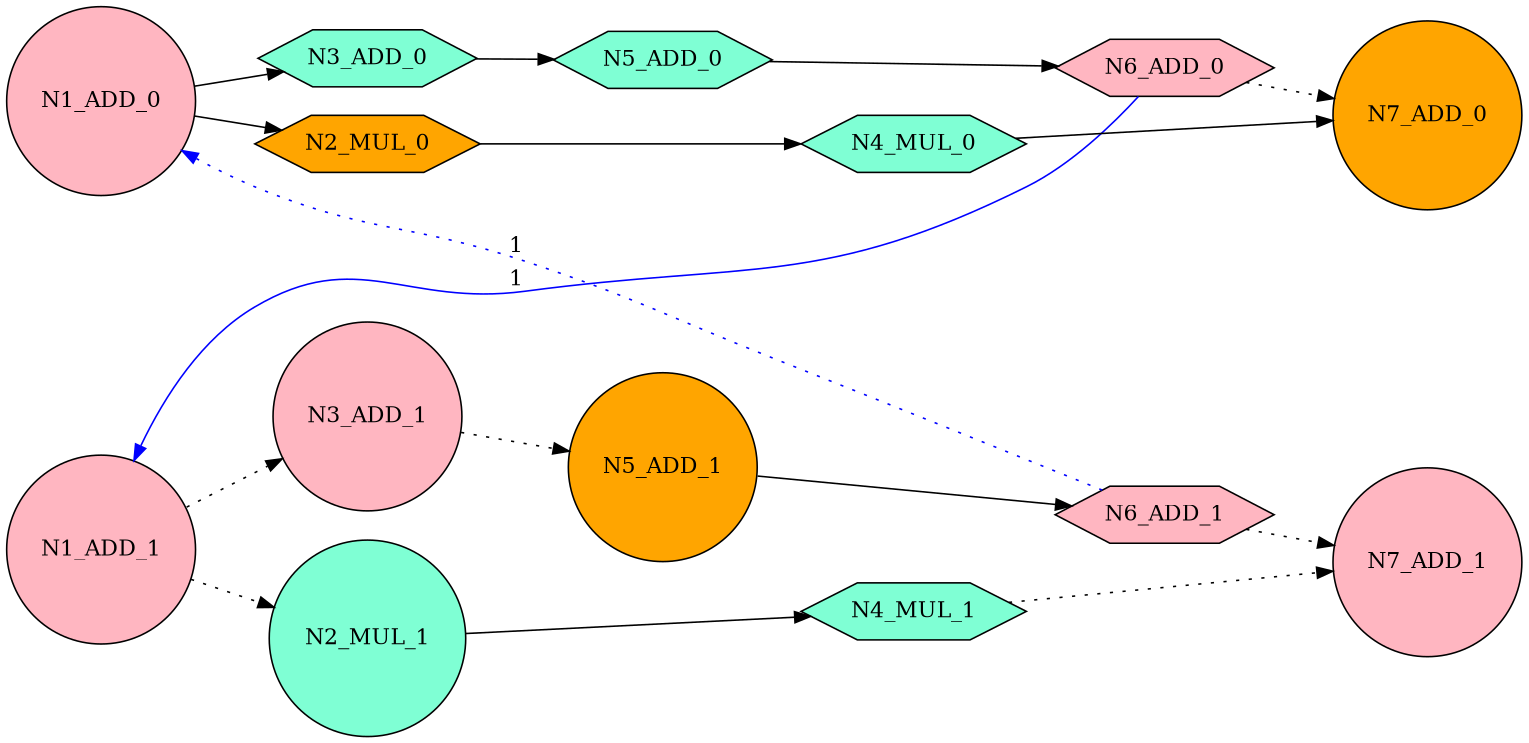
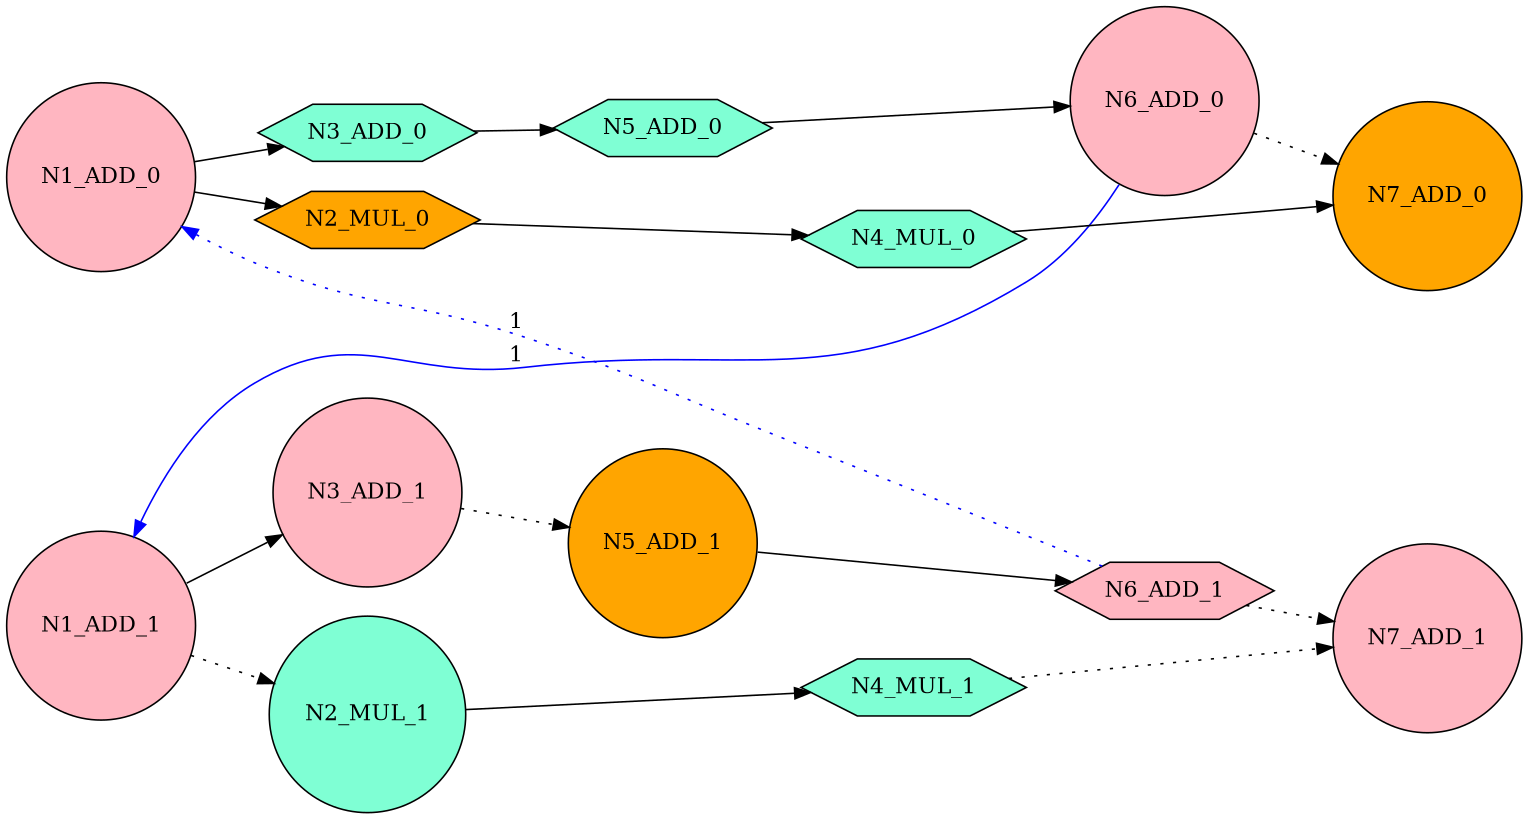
(1165, 68) -> (1165, 101)
(227, 487) -> (227, 563)
